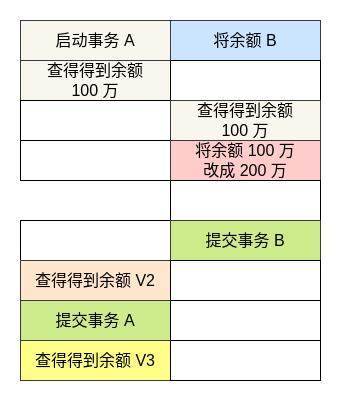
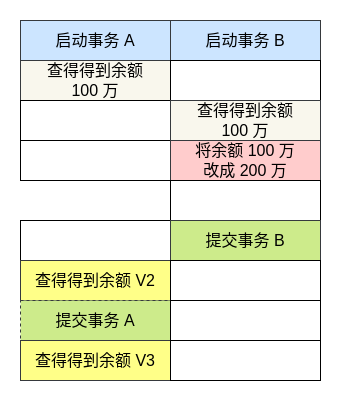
(96, 41) -> (96, 41)
(246, 41) -> (246, 41)
(96, 281) -> (96, 281)
(96, 321) -> (96, 321)
